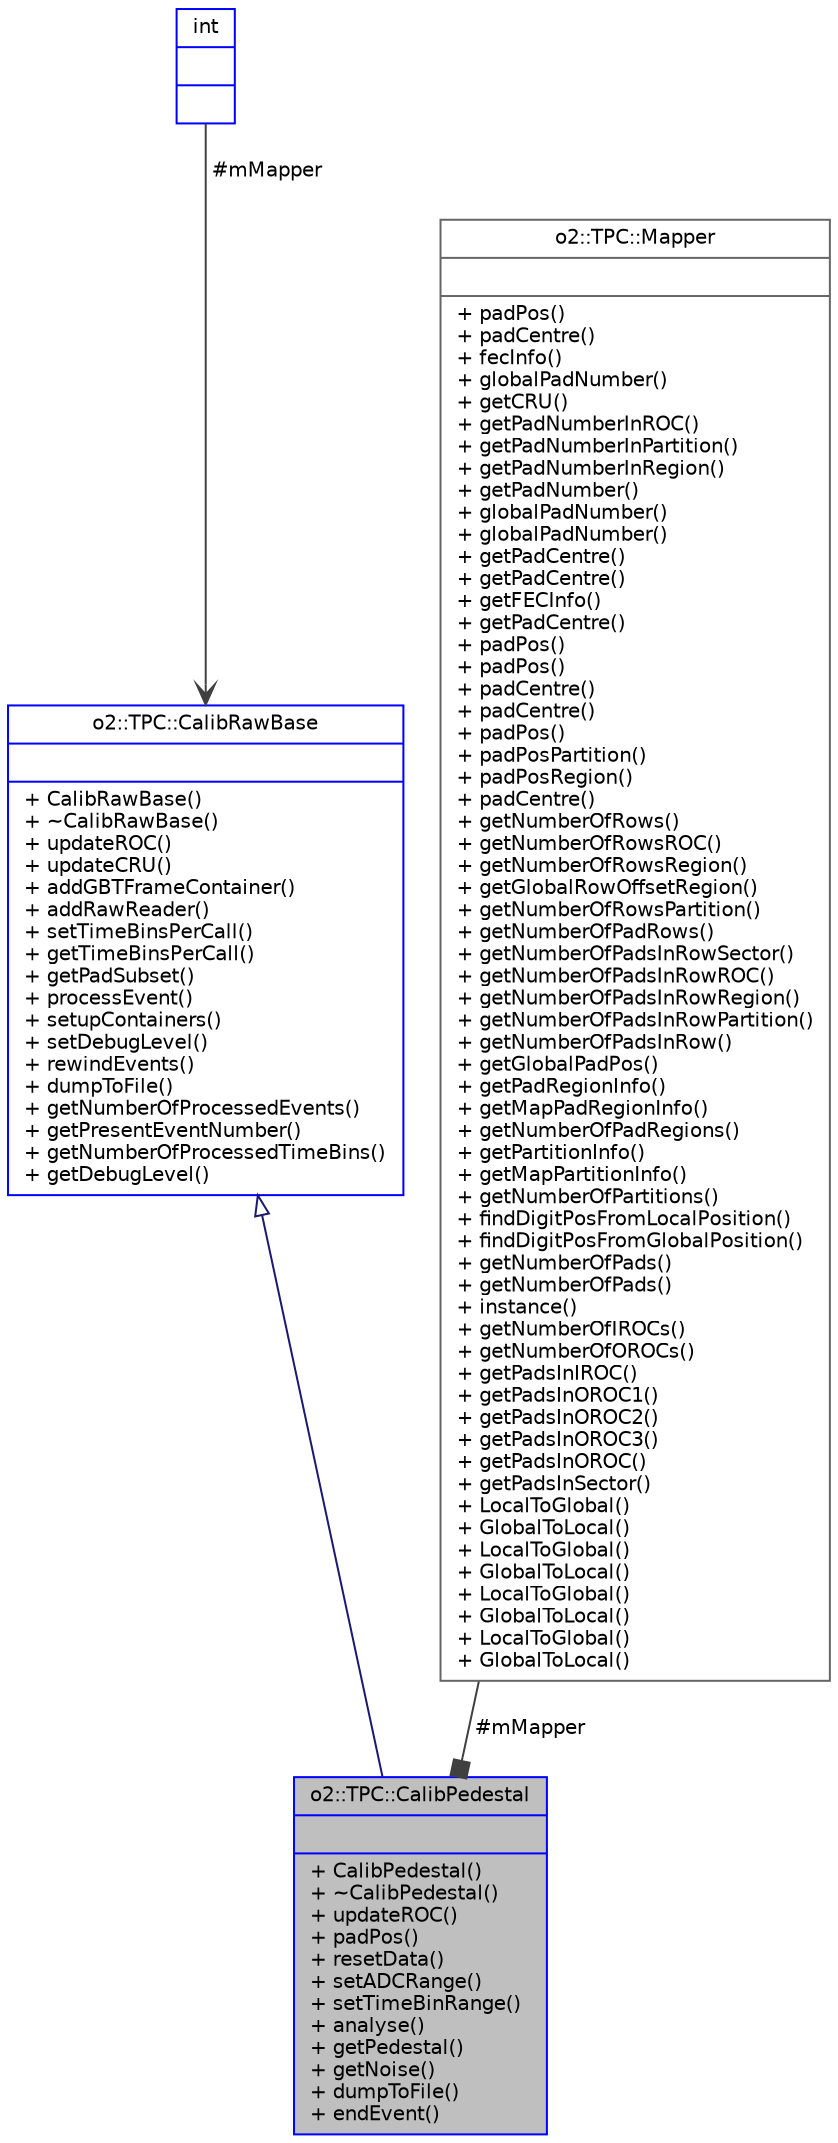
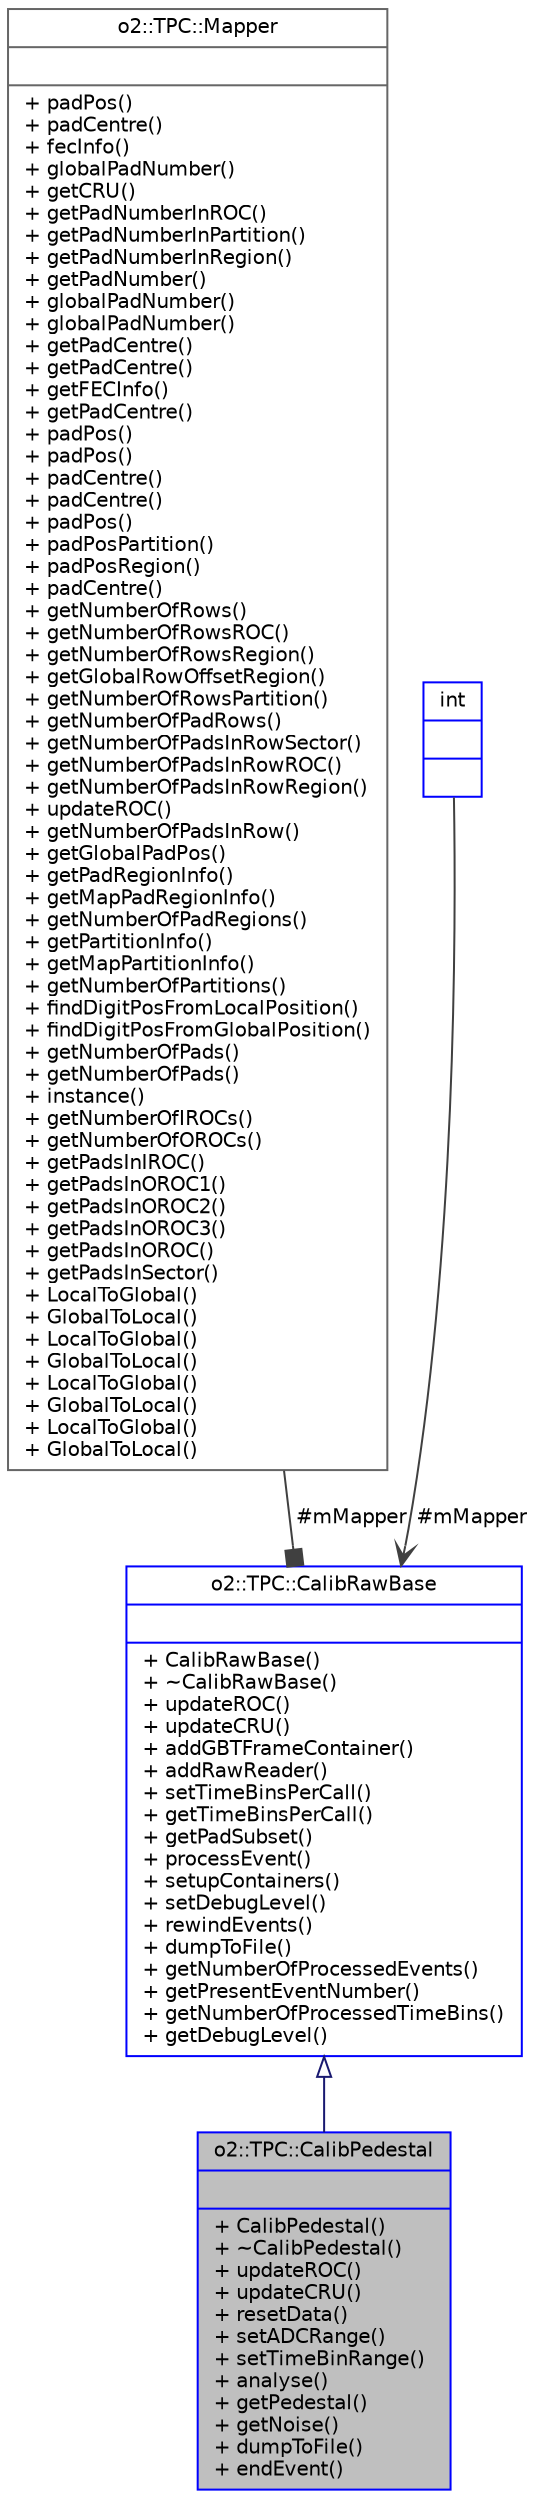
(635, 1021) -> (98, 810)
(471, 1719) -> (288, 1508)
(365, 1938) -> (288, 2293)
